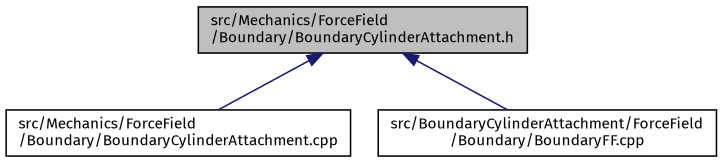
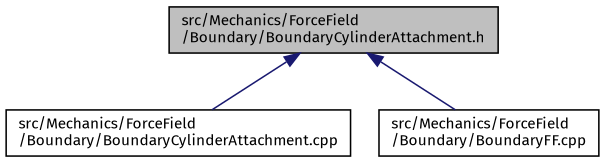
(547, 133) -> (489, 133)
